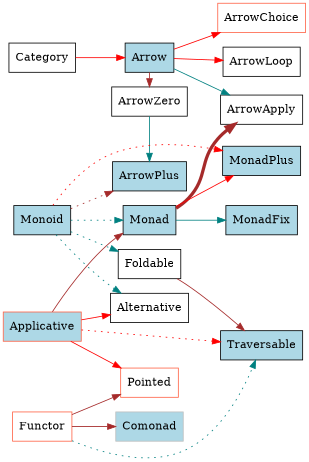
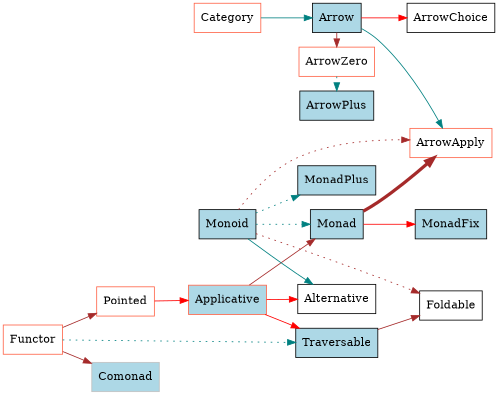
(262, 18) -> (451, 18)
(42, 58) -> (228, 18)
(96, 58) -> (283, 18)
(262, 62) -> none
(150, 102) -> (337, 62)
(262, 110) -> (451, 143)
(150, 135) -> (337, 80)
(123, 150) -> (274, 206)
(201, 193) -> none
(88, 201) -> (310, 153)
(197, 220) -> (385, 224)
(91, 240) -> (334, 261)
(82, 262) -> (277, 260)
(208, 301) -> (395, 324)
(147, 336) -> (278, 320)
(92, 353) -> (167, 301)
